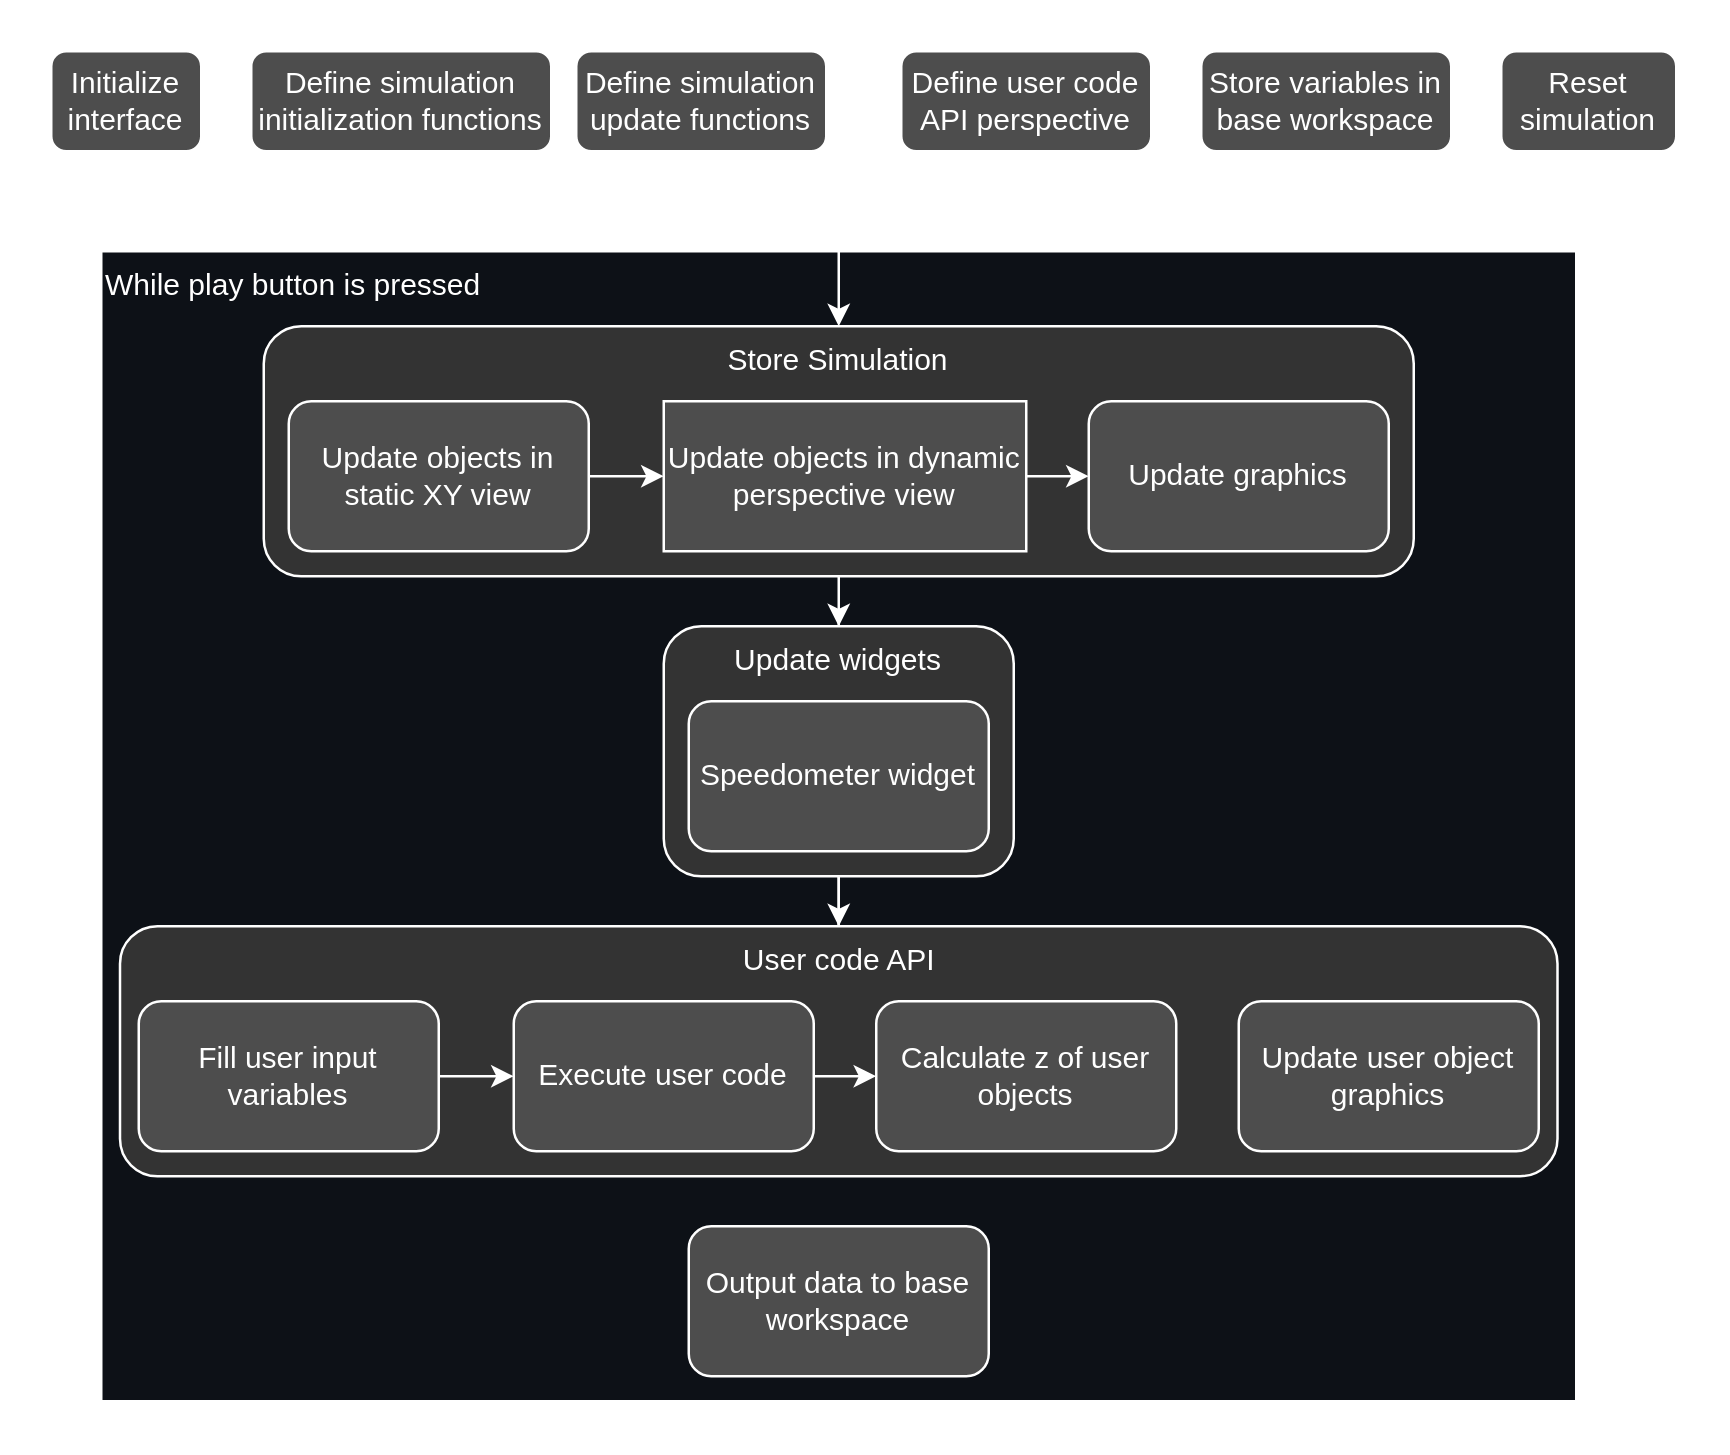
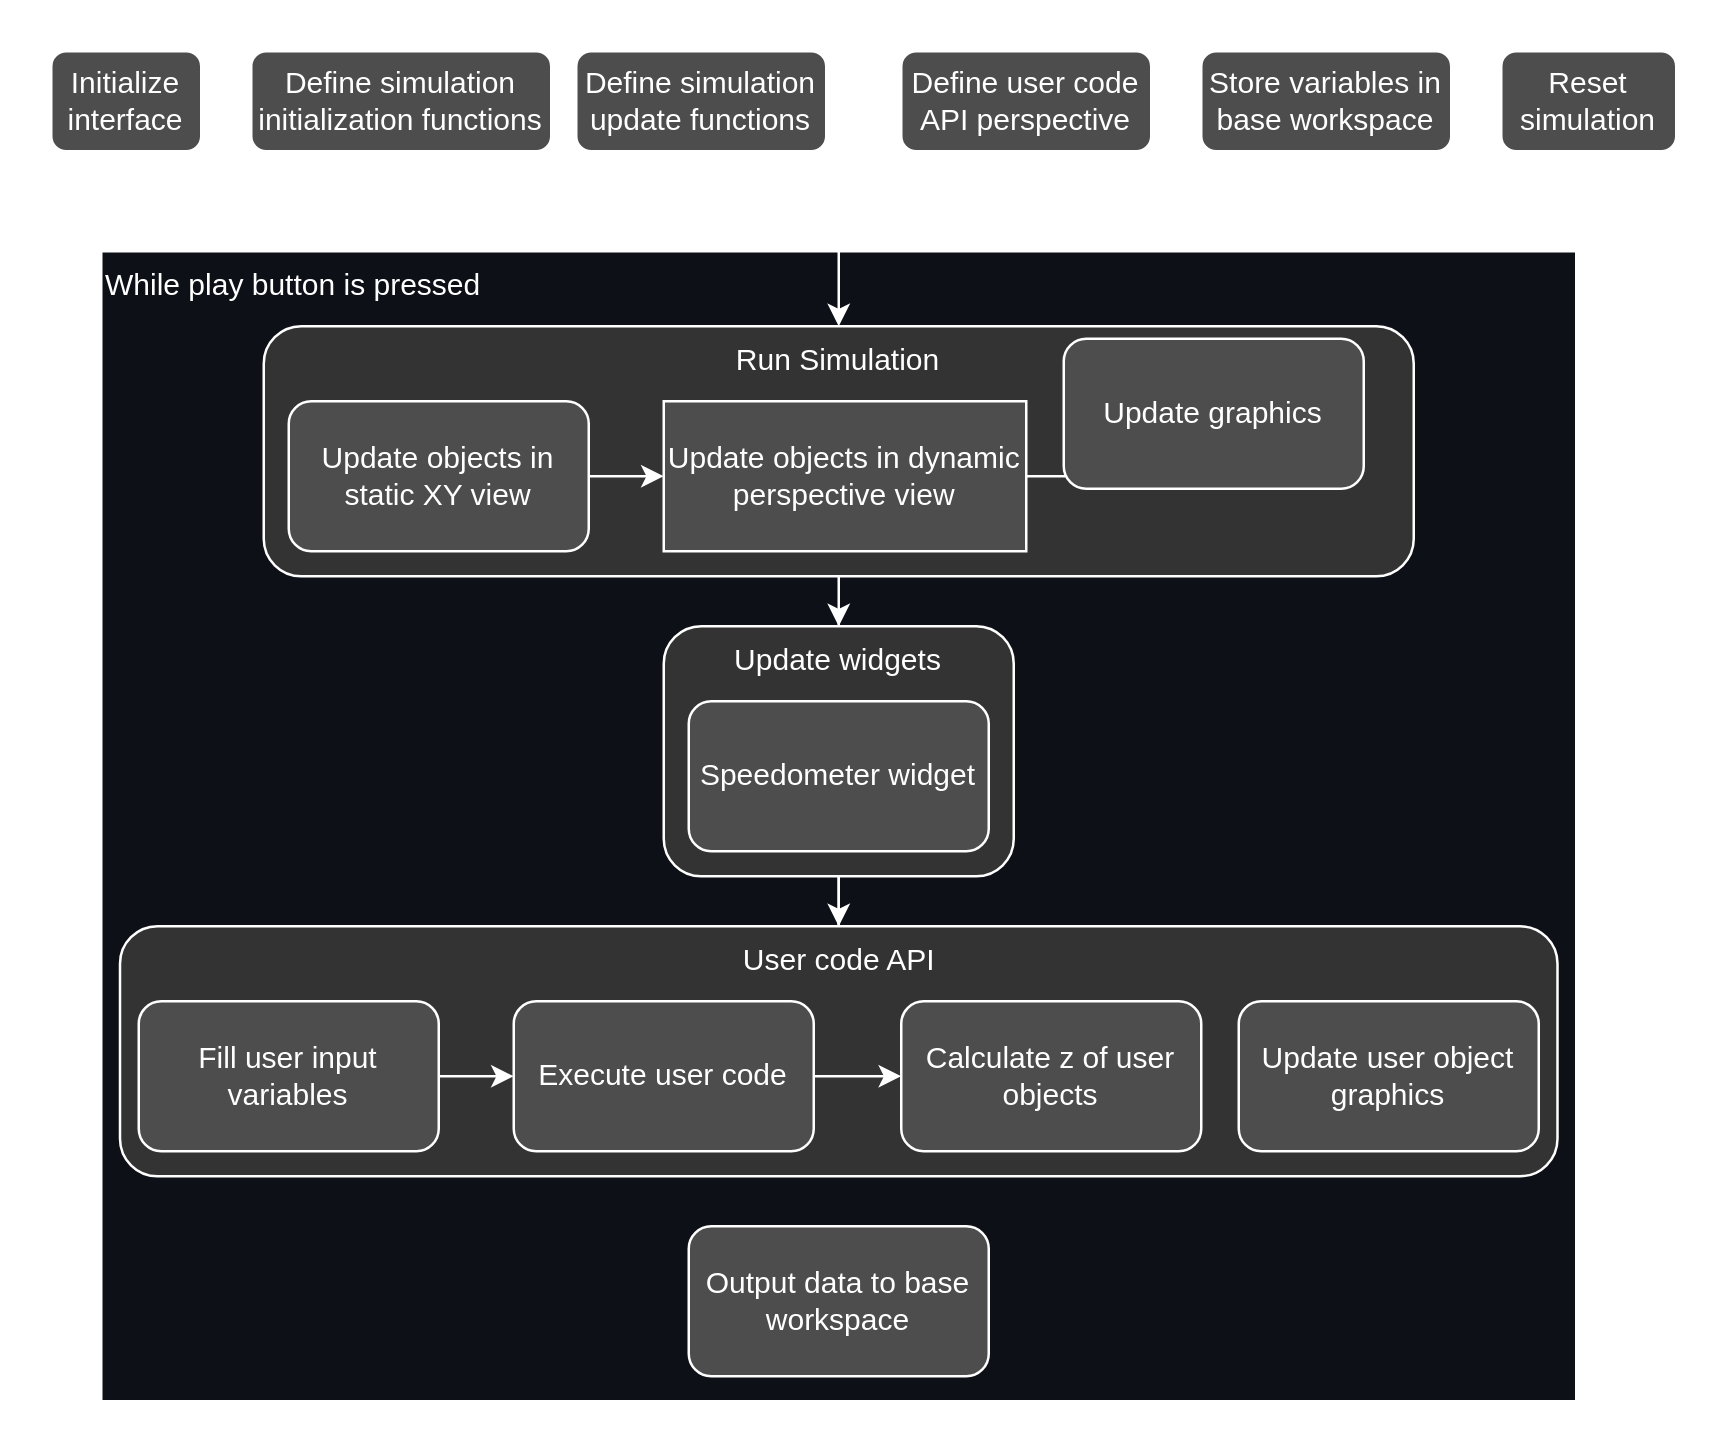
(839, 362) -> (839, 362)
(1239, 476) -> (1214, 414)
(1026, 1076) -> (1051, 1076)
